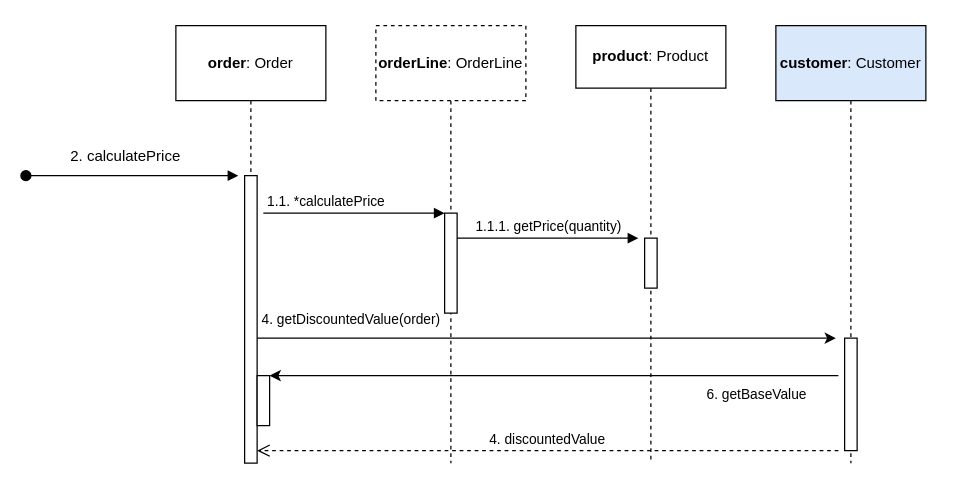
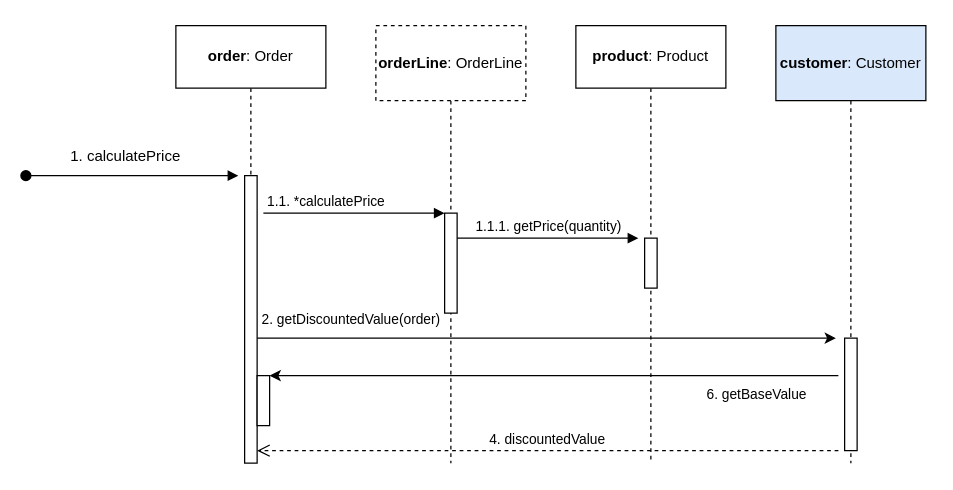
(251, 63) -> (251, 57)
(126, 157) -> (126, 157)
(351, 319) -> (351, 319)
